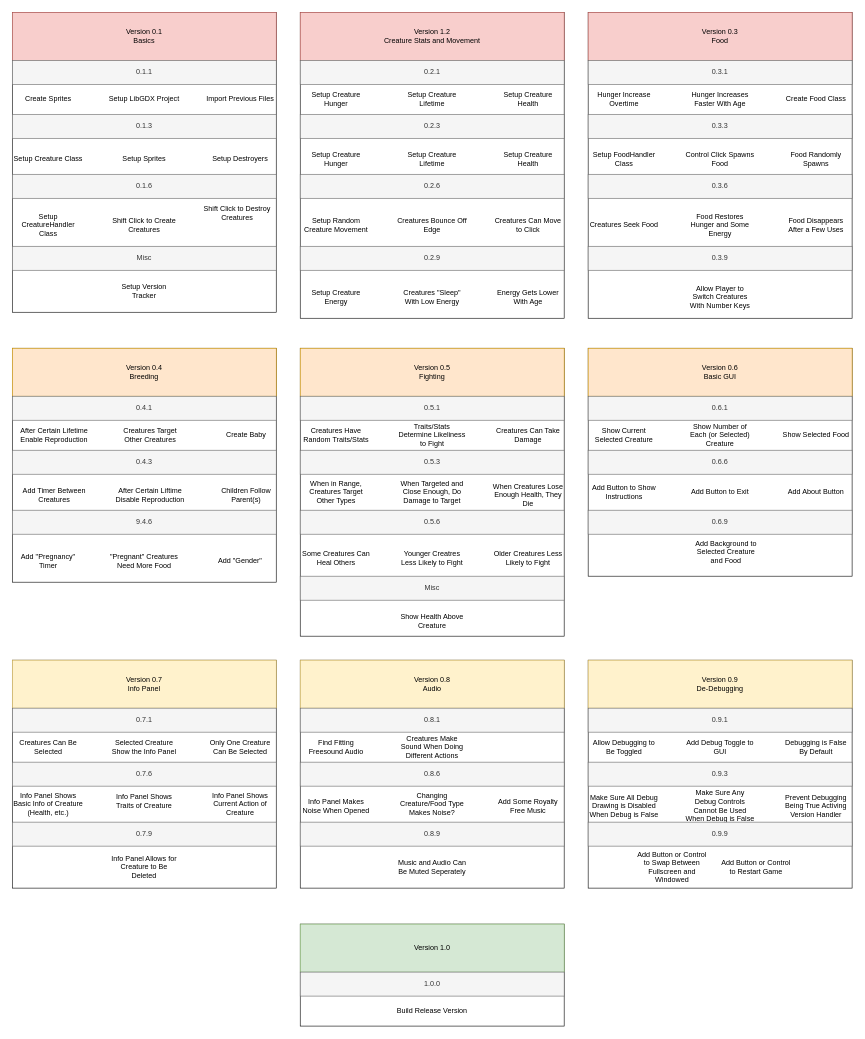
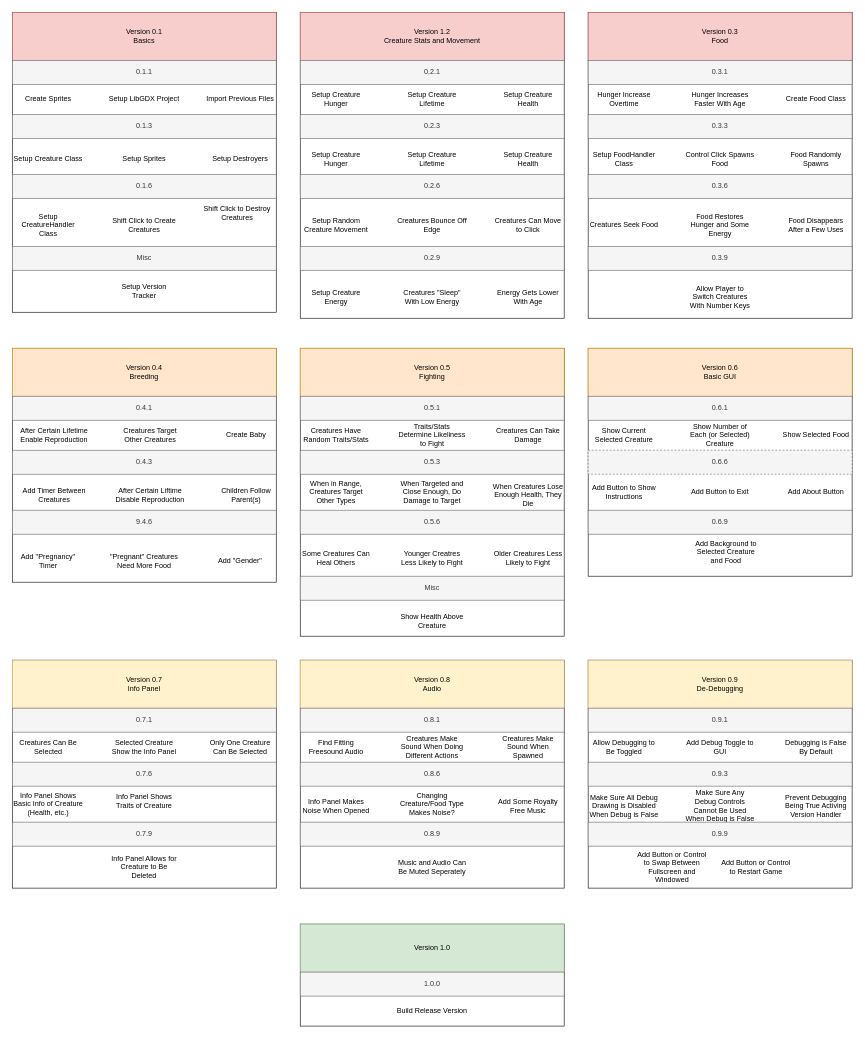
(720, 462) -> (720, 462)
none -> (528, 747)
(240, 804) -> none
